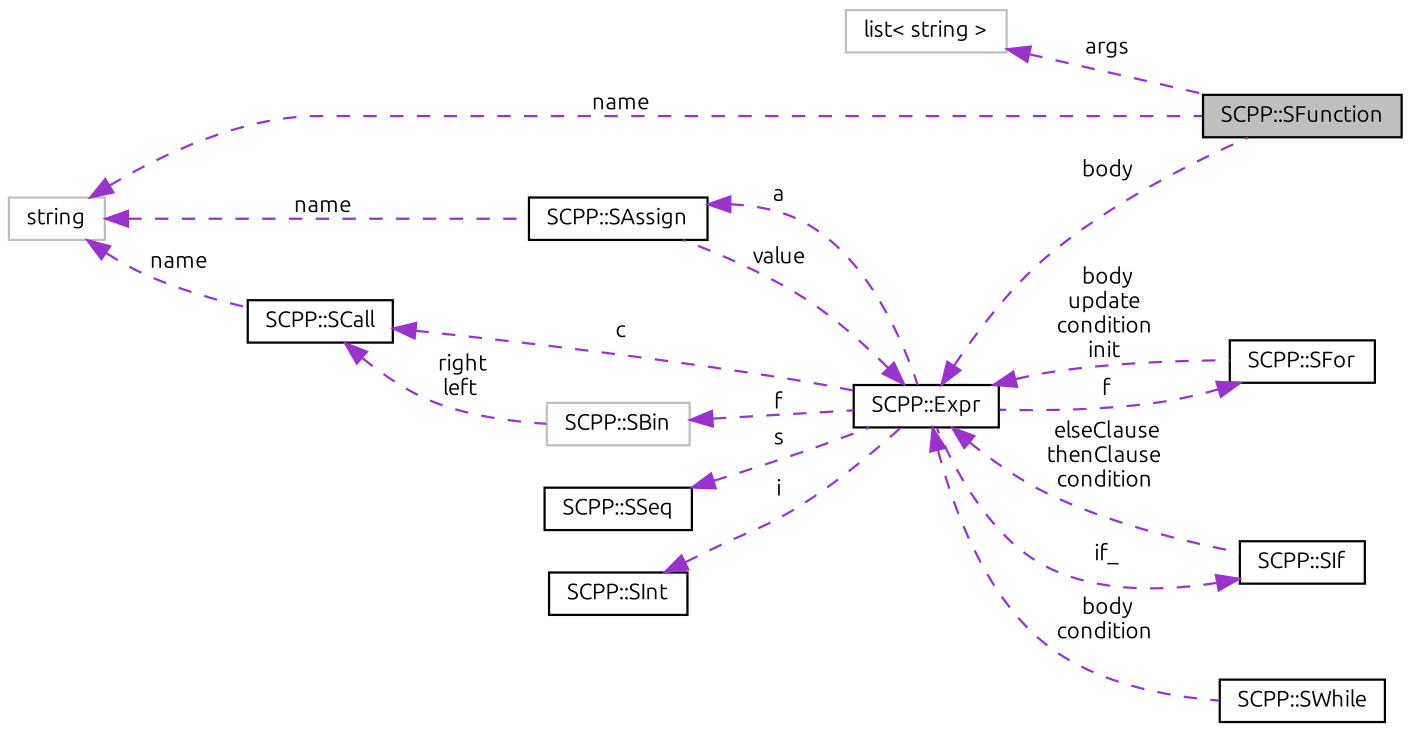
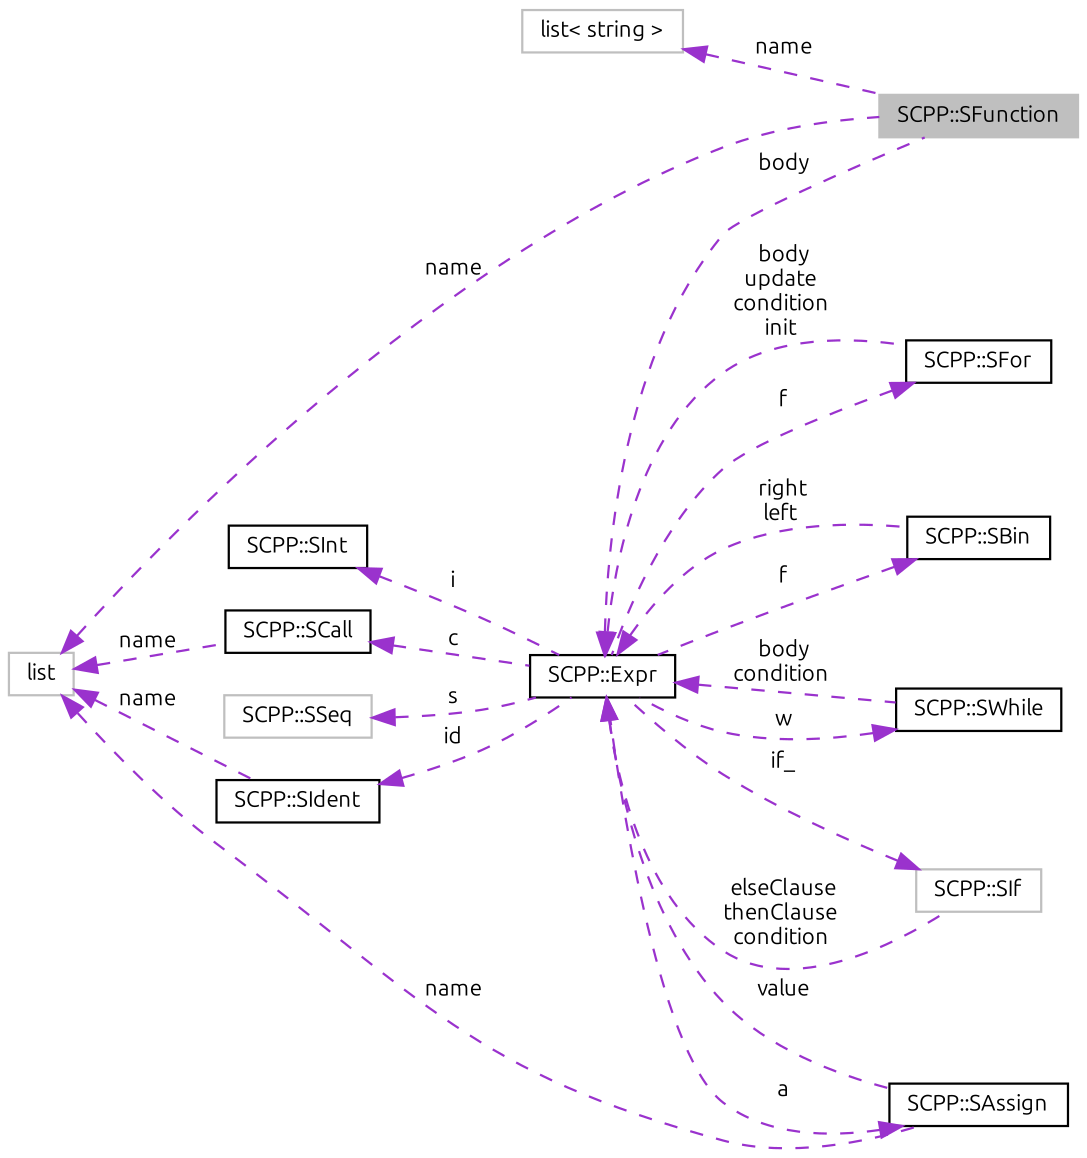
(1105, 48) -> (781, 48)
(1302, 116) -> (979, 116)
(57, 219) -> (41, 674)
(448, 407) -> (750, 539)
(618, 424) -> (979, 538)
(618, 509) -> (298, 716)
(1302, 562) -> (979, 891)
none -> (753, 737)
none -> (298, 801)
